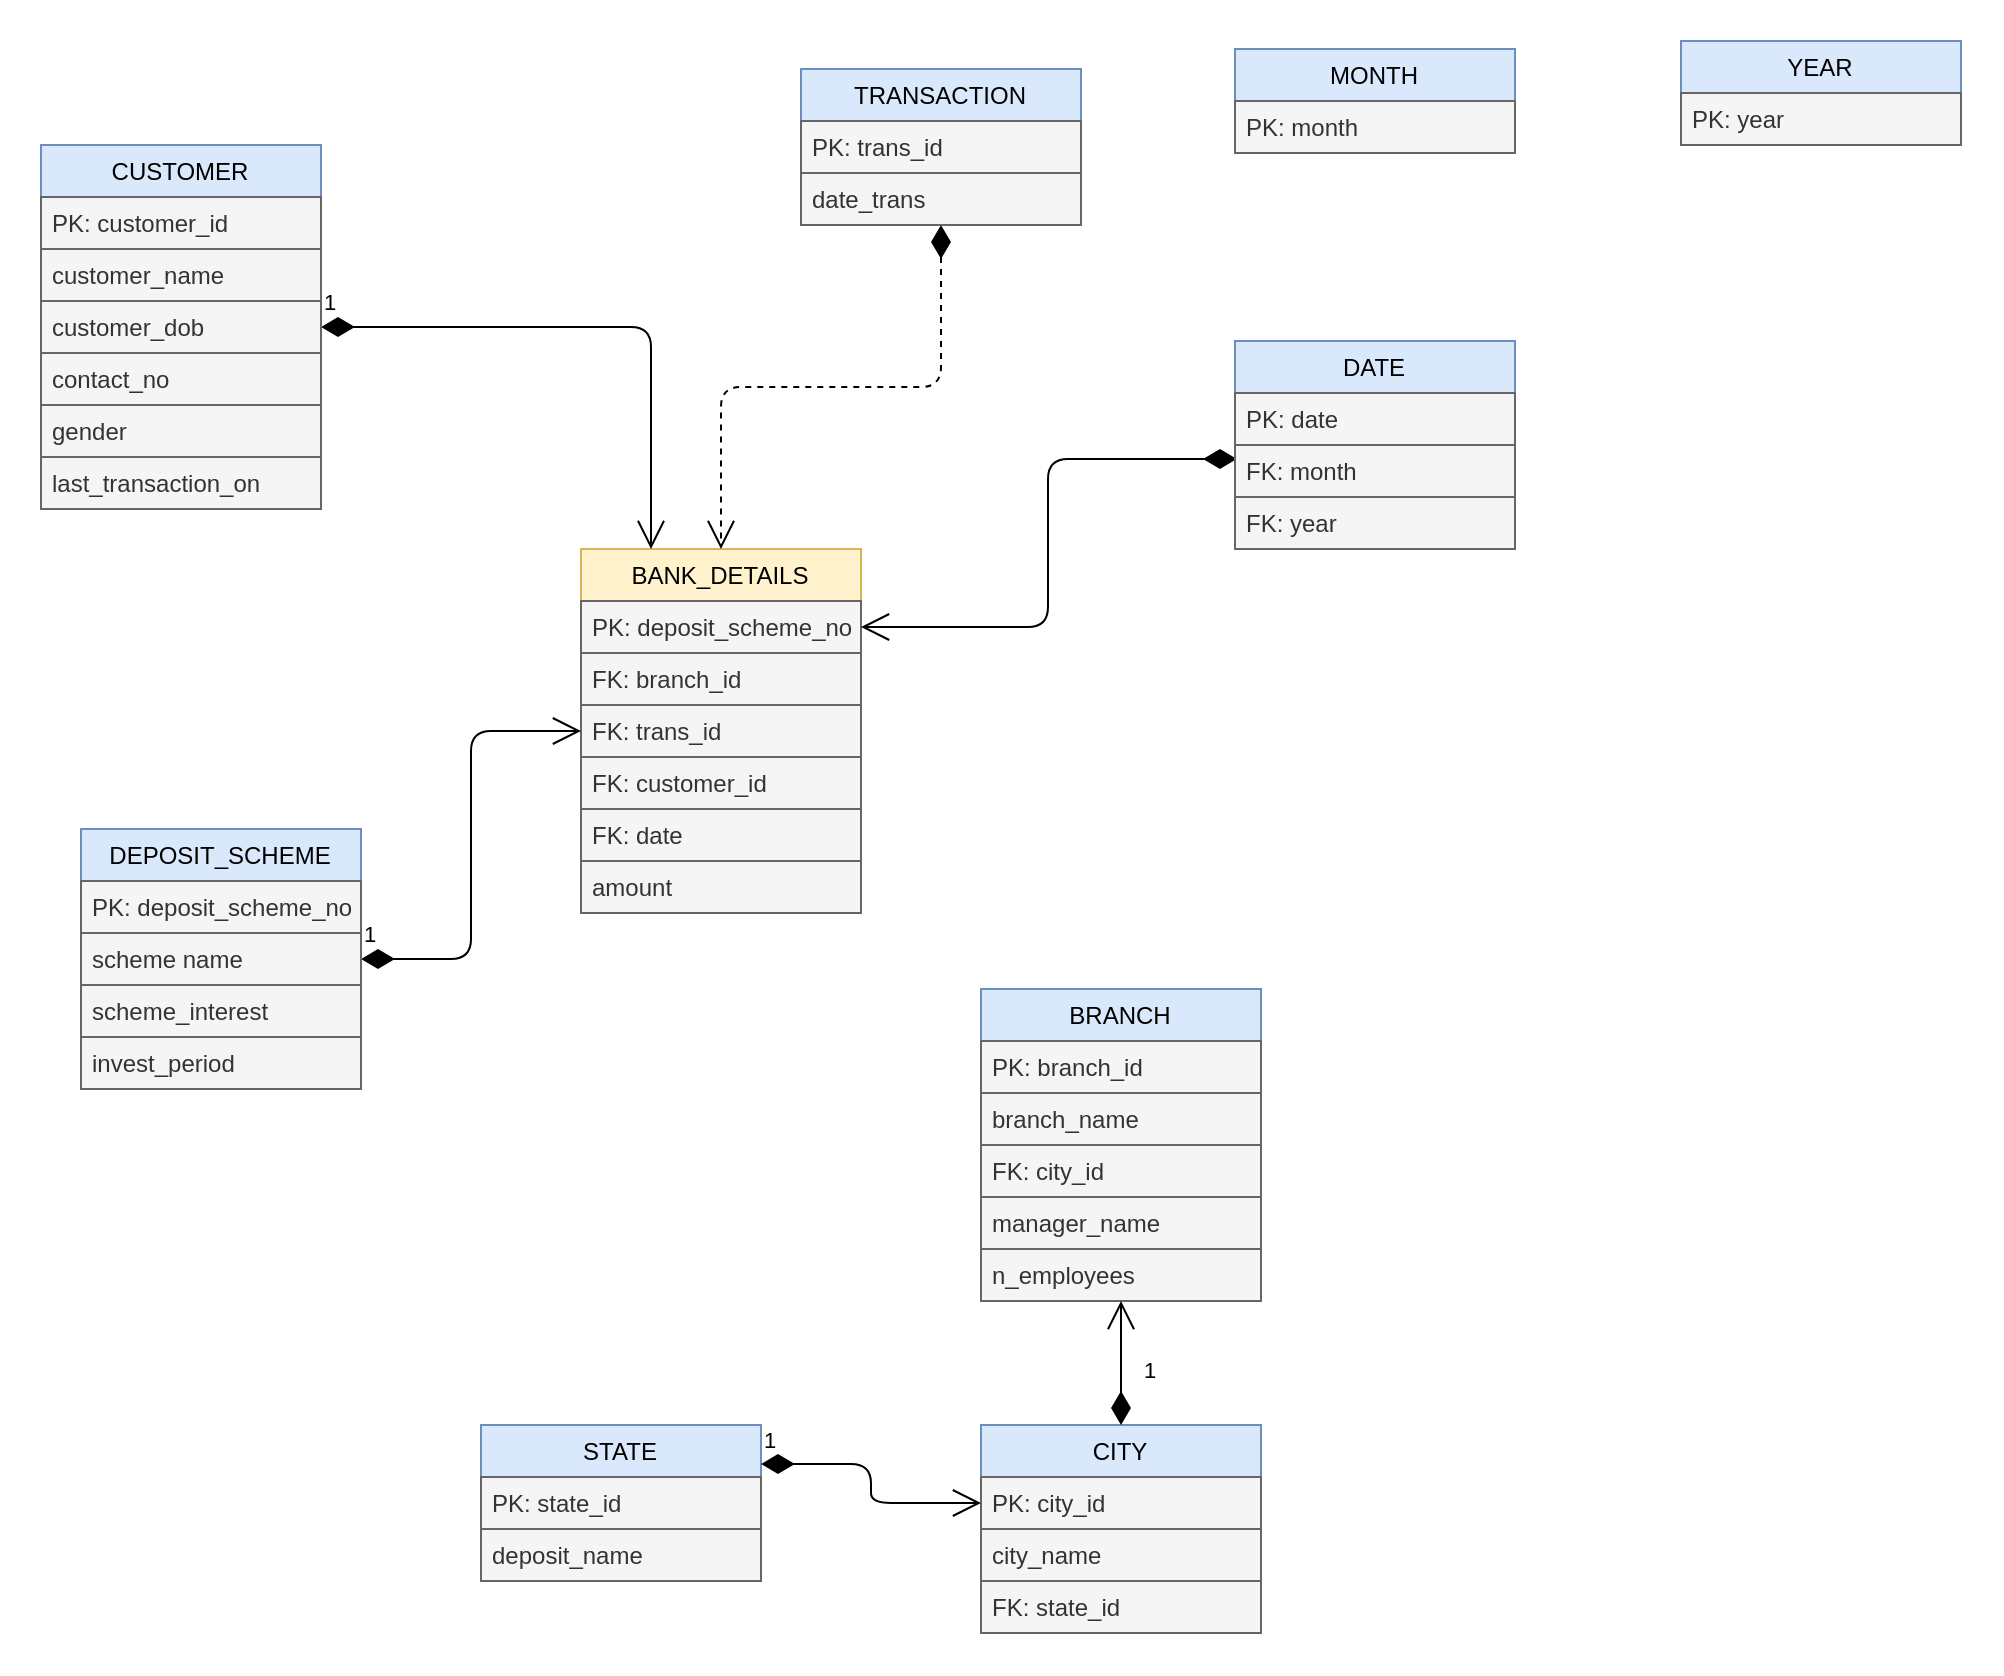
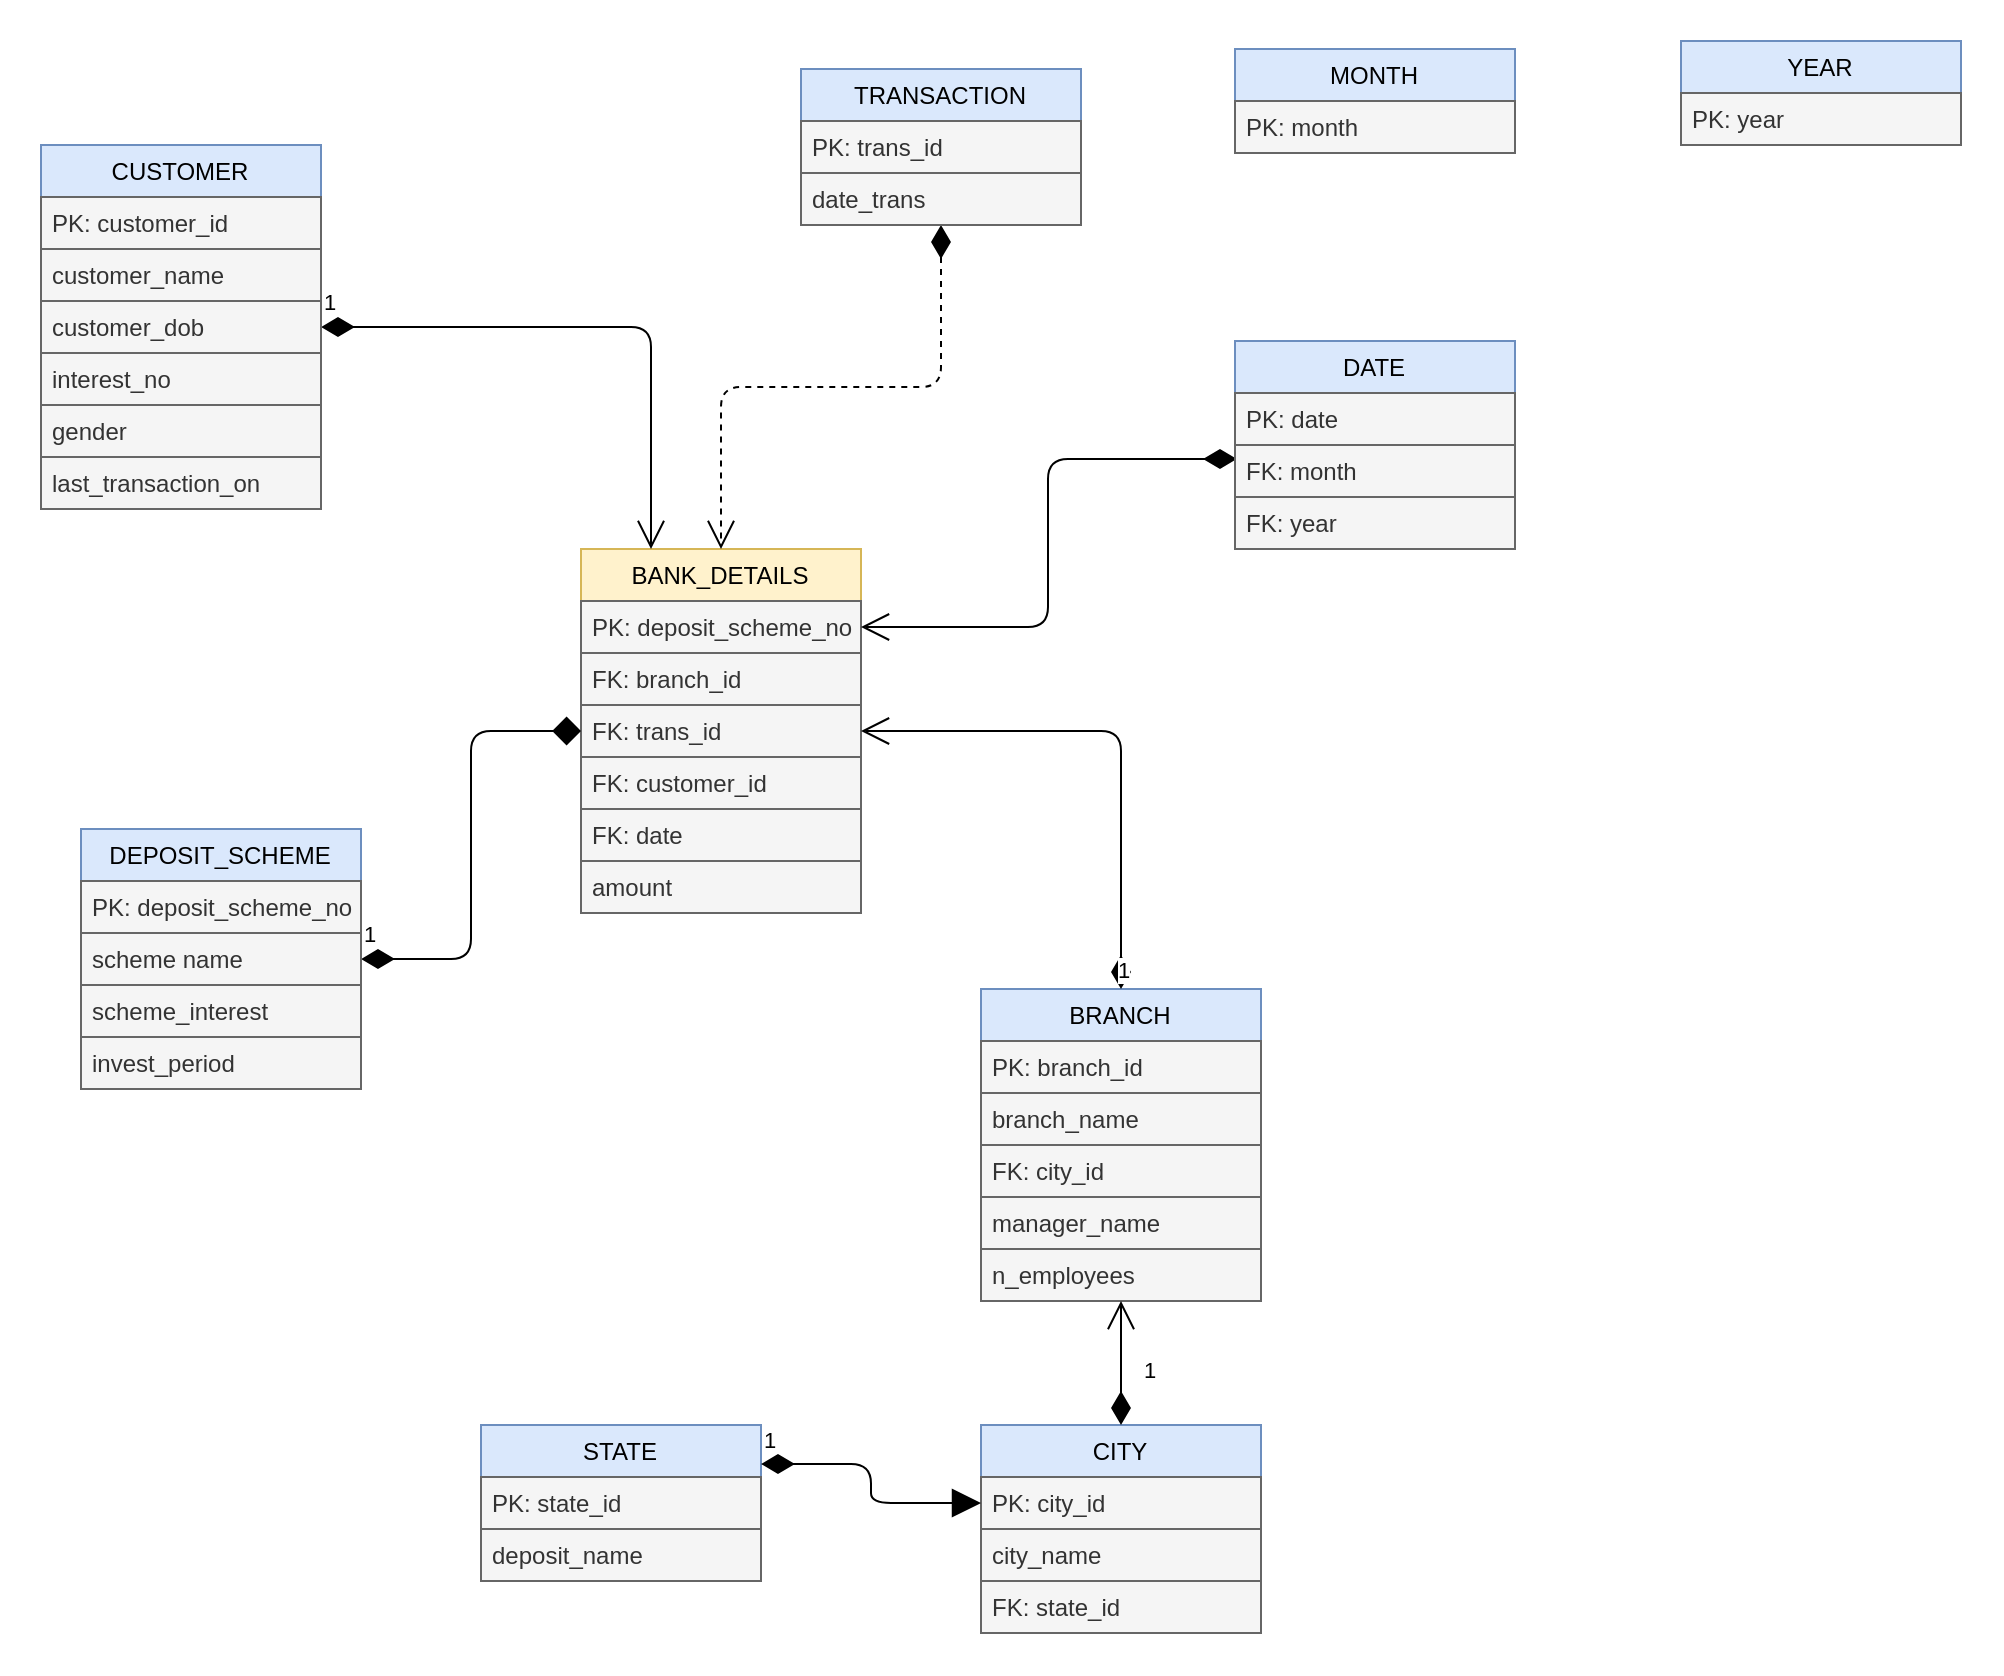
(119, 380) -> (123, 380)
(564, 731) -> (553, 731)
none -> (1100, 731)
(961, 1503) -> (951, 1503)
